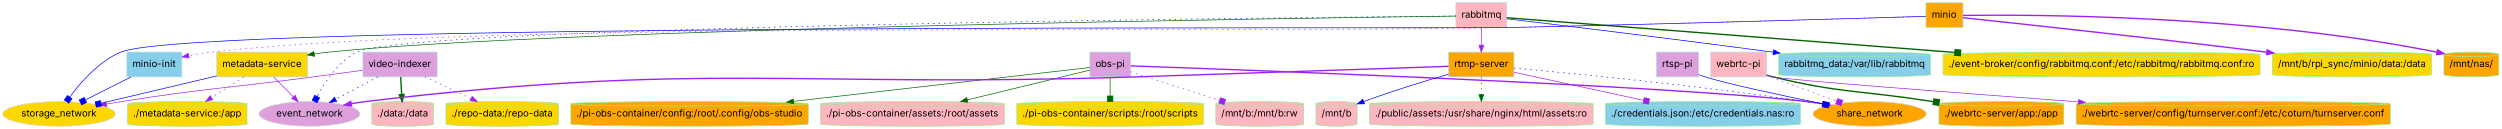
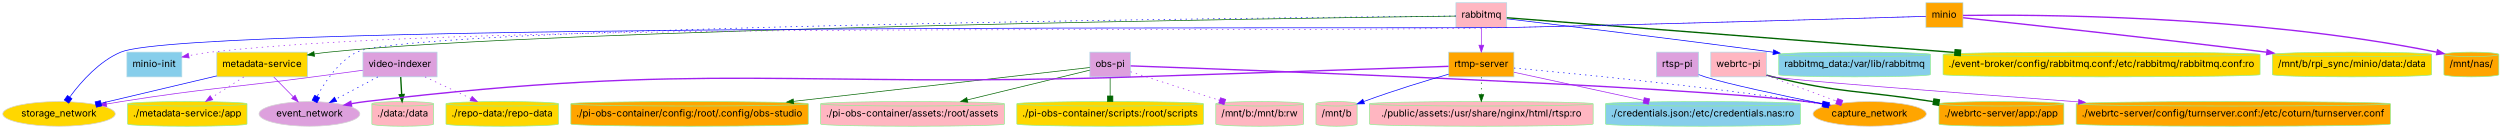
(109, 88) -> none
(1481, 114) -> (1481, 114)
(1870, 114) -> (1870, 114)
